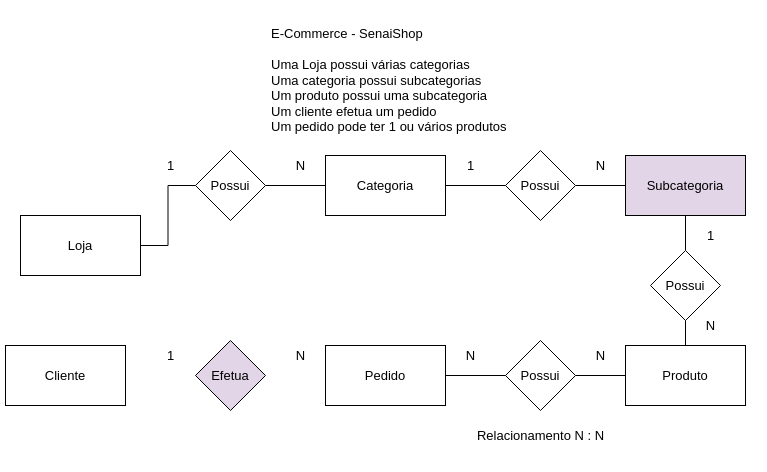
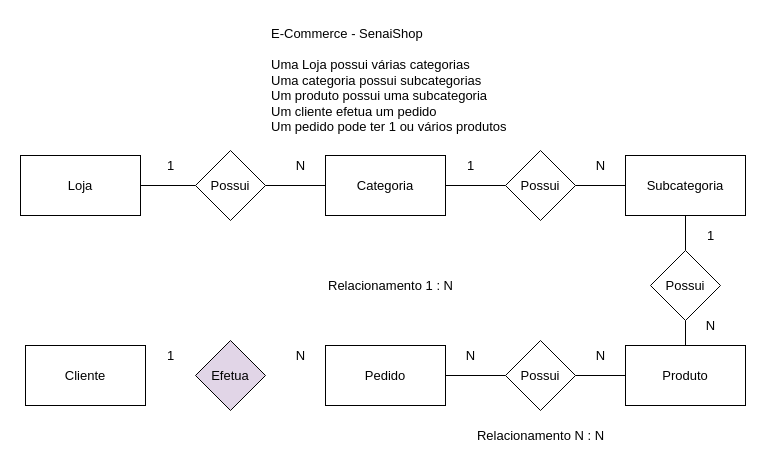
(686, 186) -> (686, 186)
(81, 246) -> (81, 186)
none -> (391, 286)
(66, 376) -> (86, 376)
